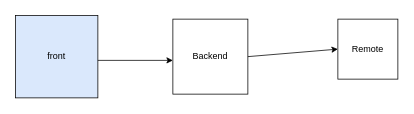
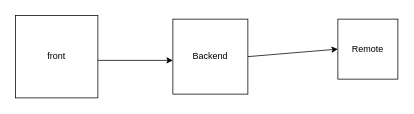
(57, 57) -> (57, 57)
